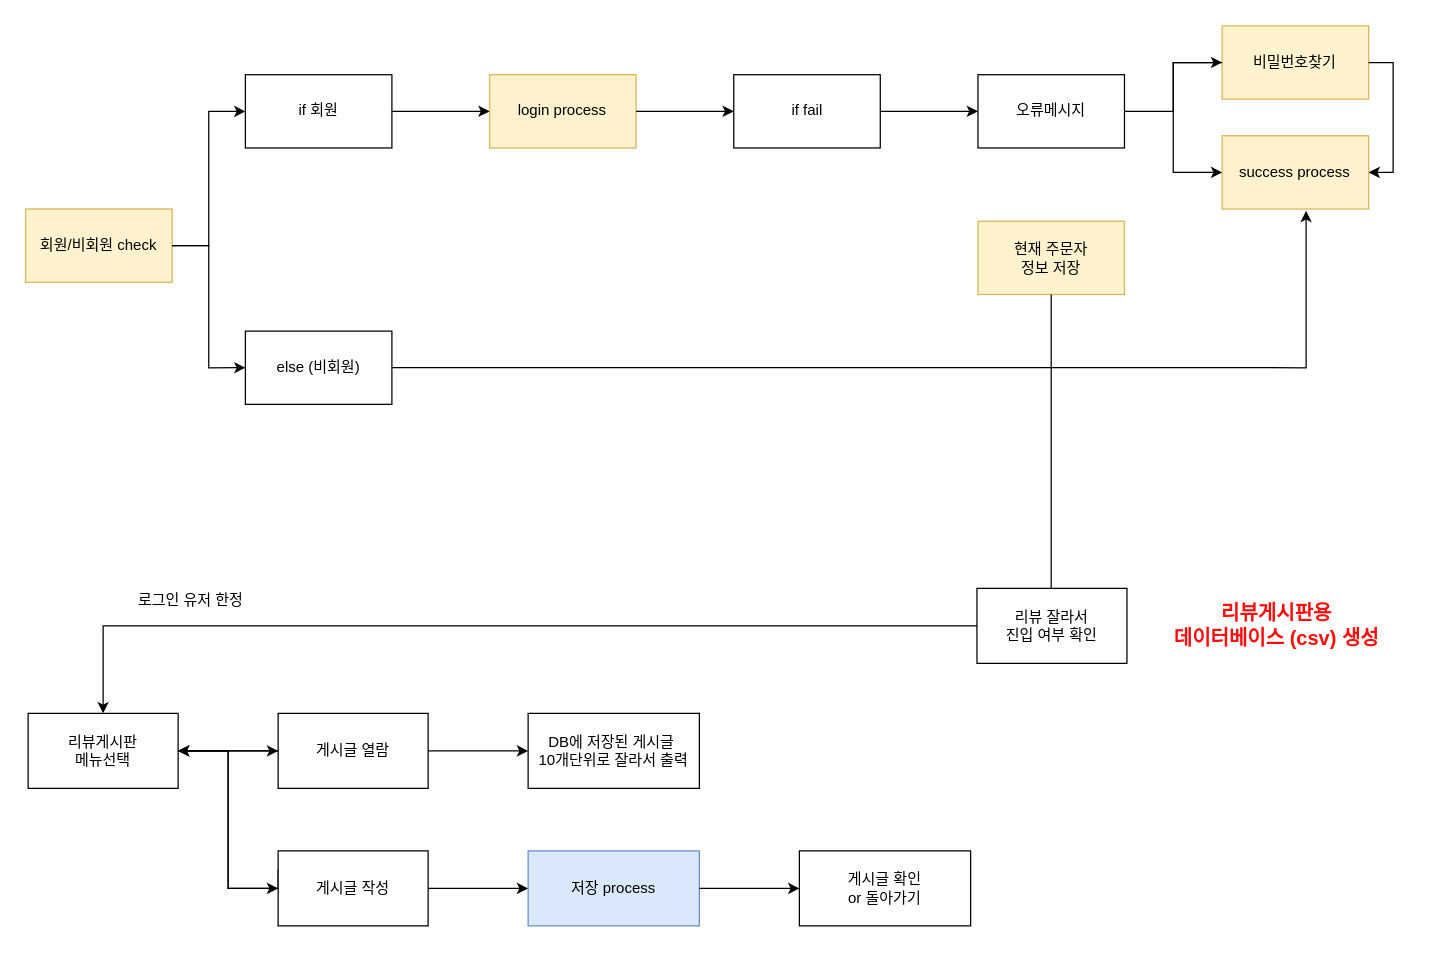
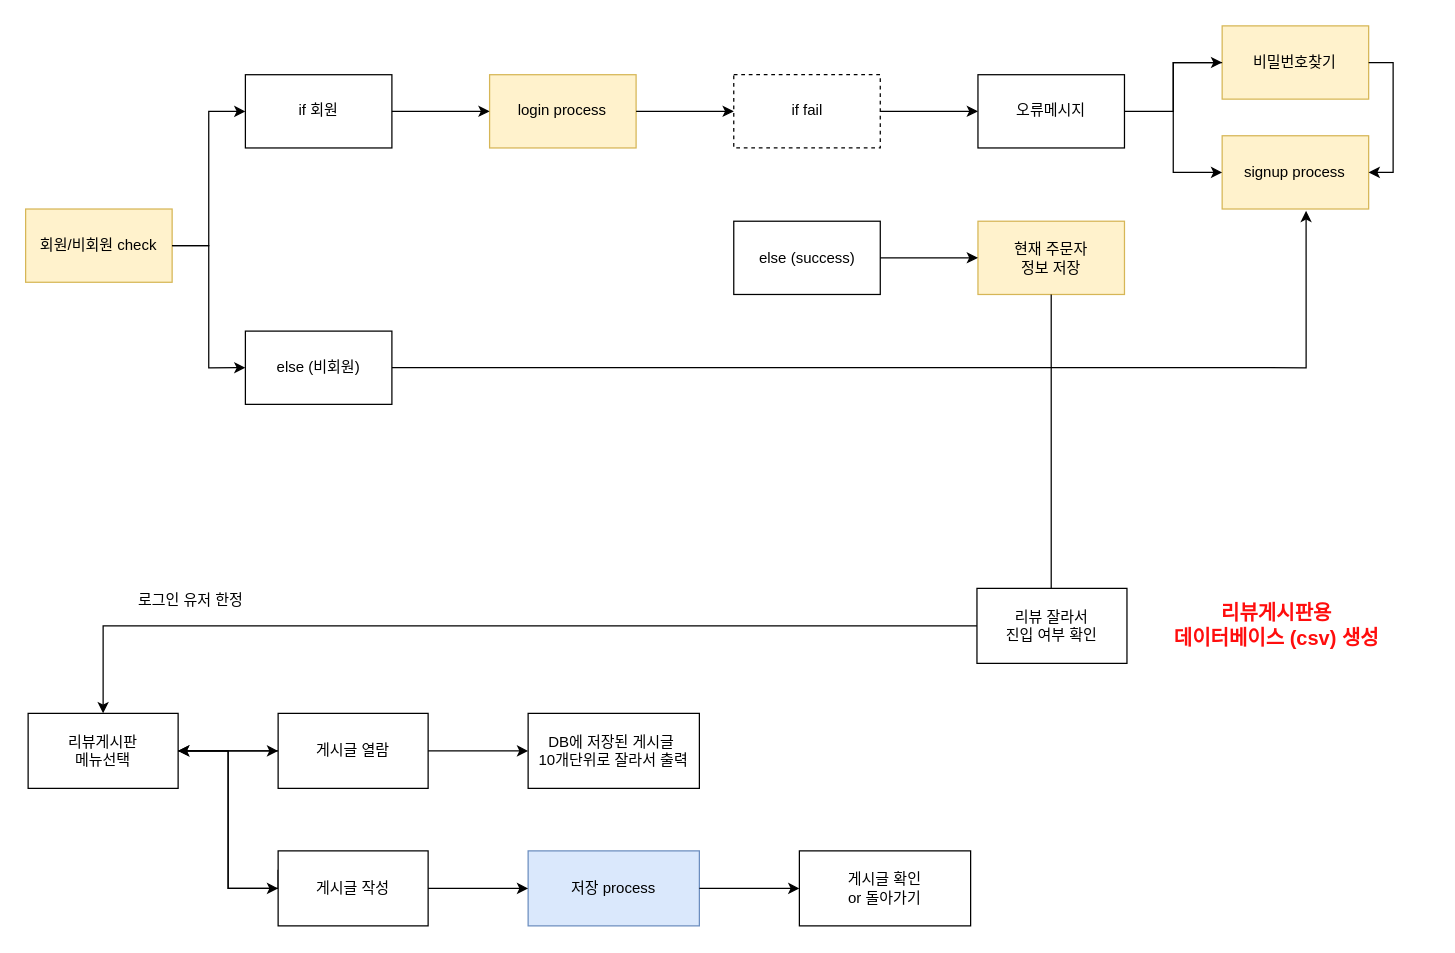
(807, 111) -> (807, 111)
(1295, 172) -> (1295, 172)
none -> (807, 258)
none -> (925, 258)
